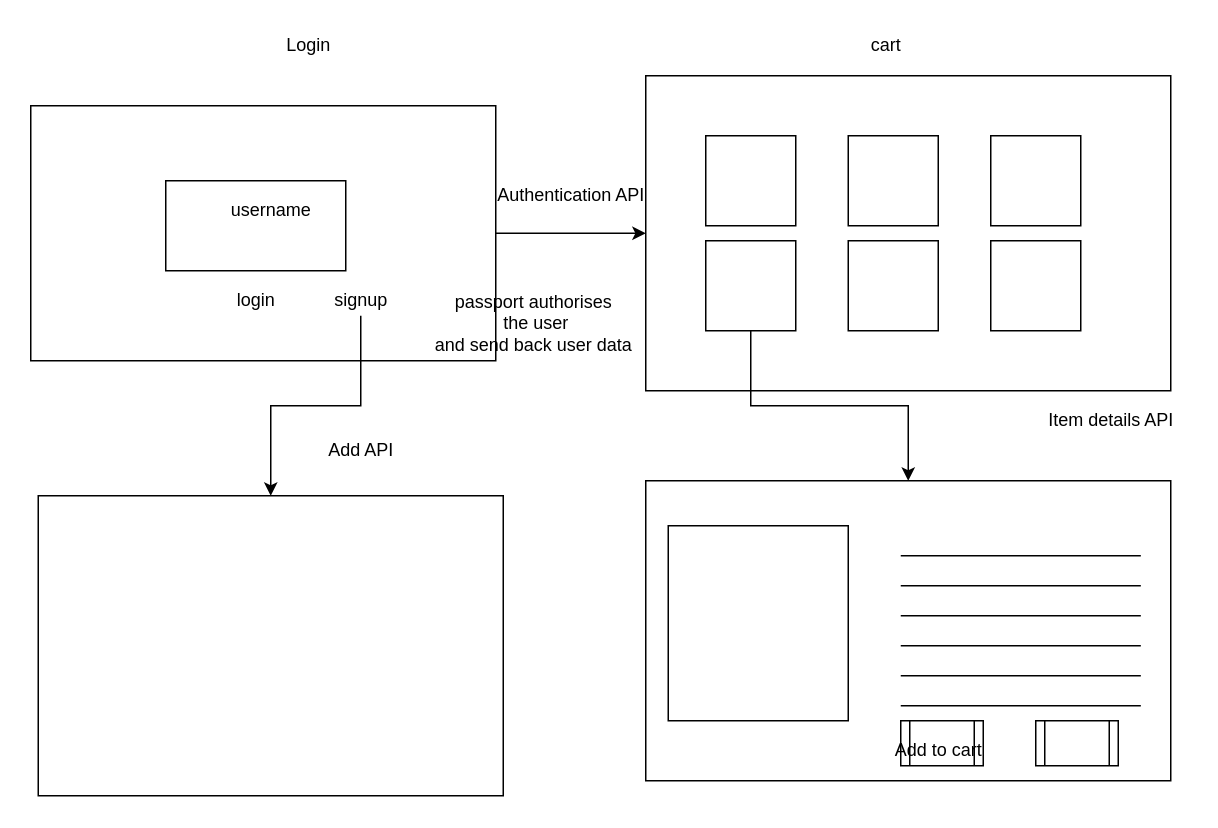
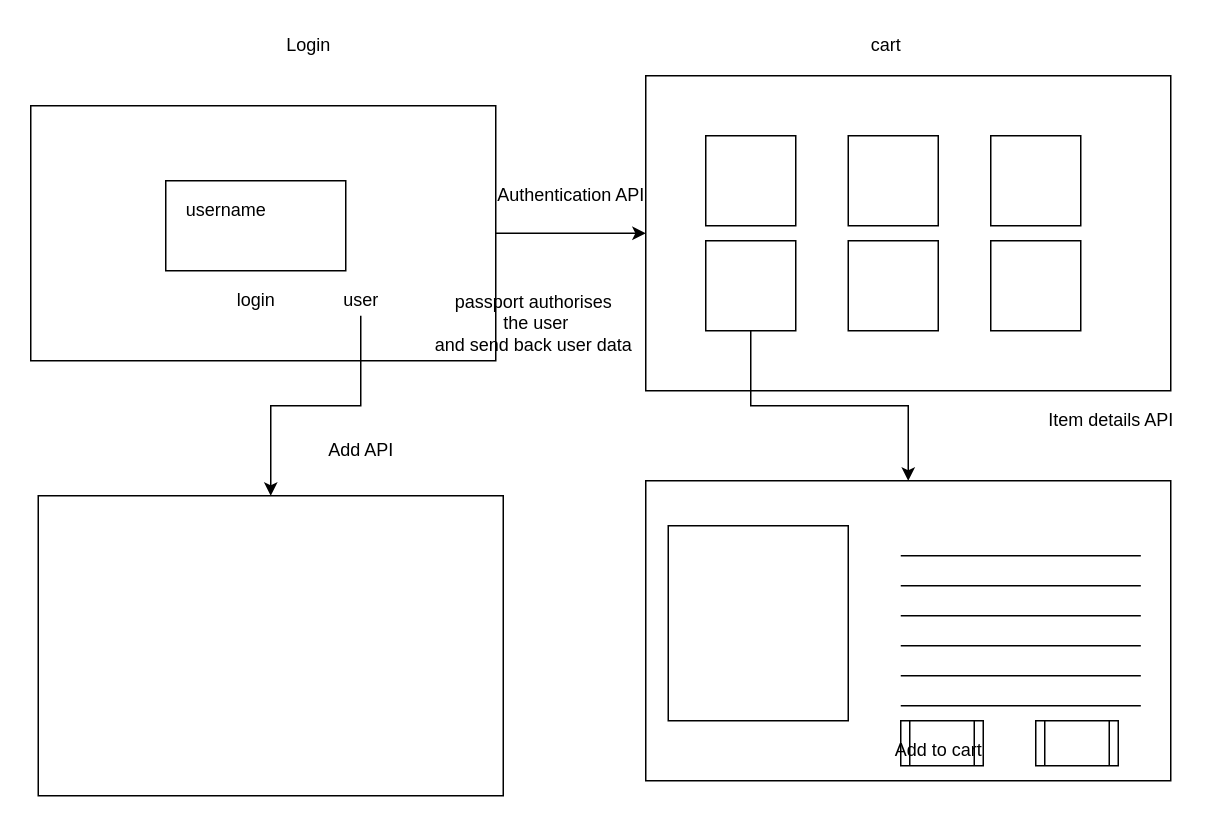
(271, 211) -> (226, 211)
(362, 301) -> (362, 301)
